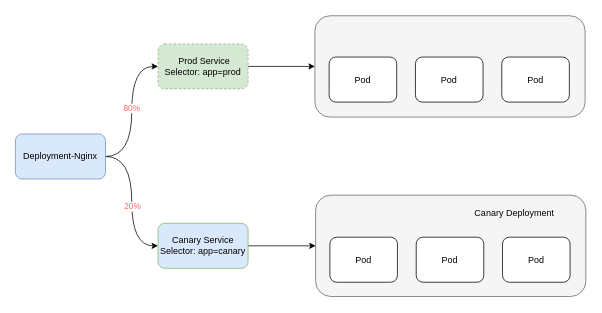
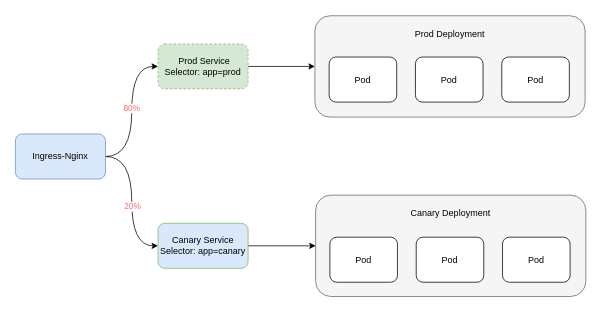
none -> (450, 34)
(60, 156) -> (60, 156)
(514, 213) -> (450, 213)
